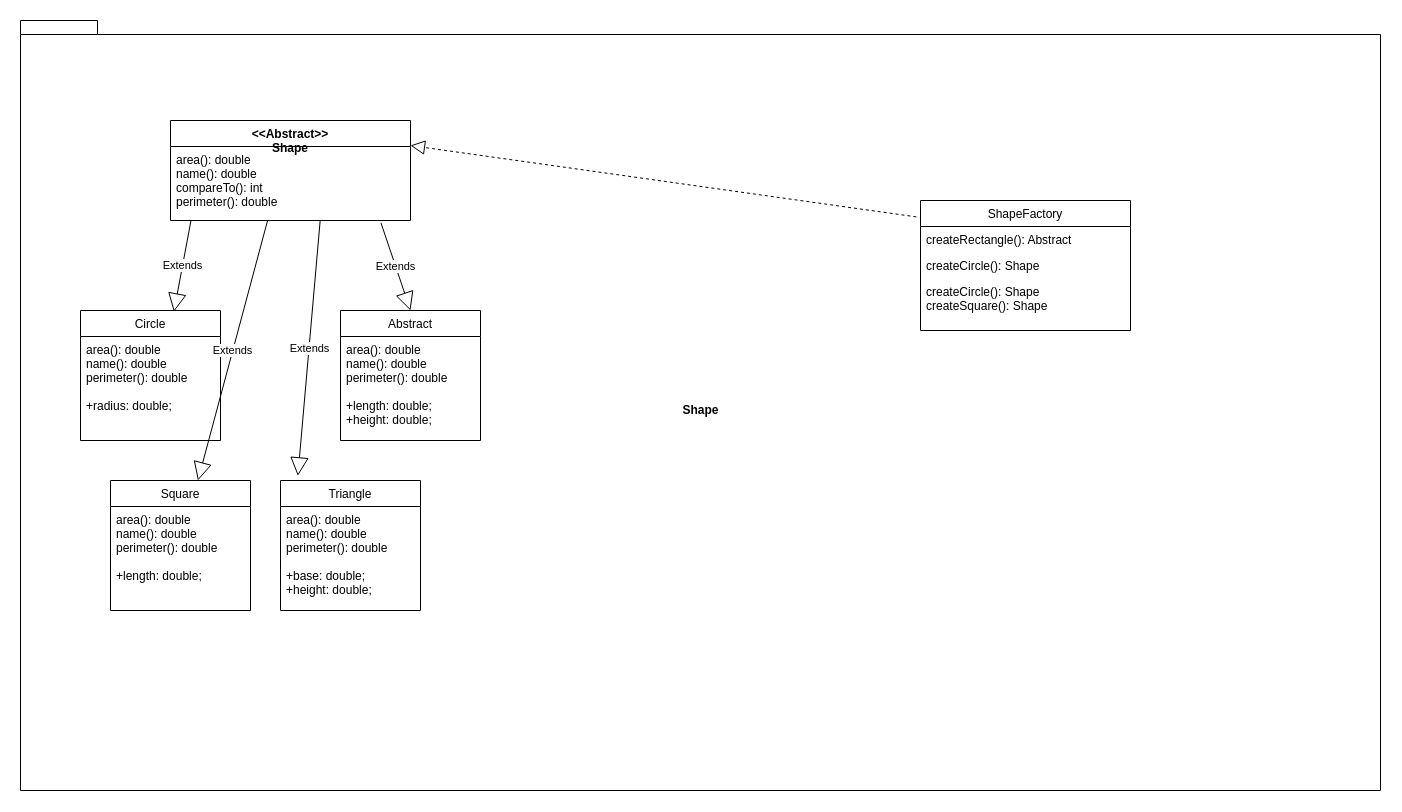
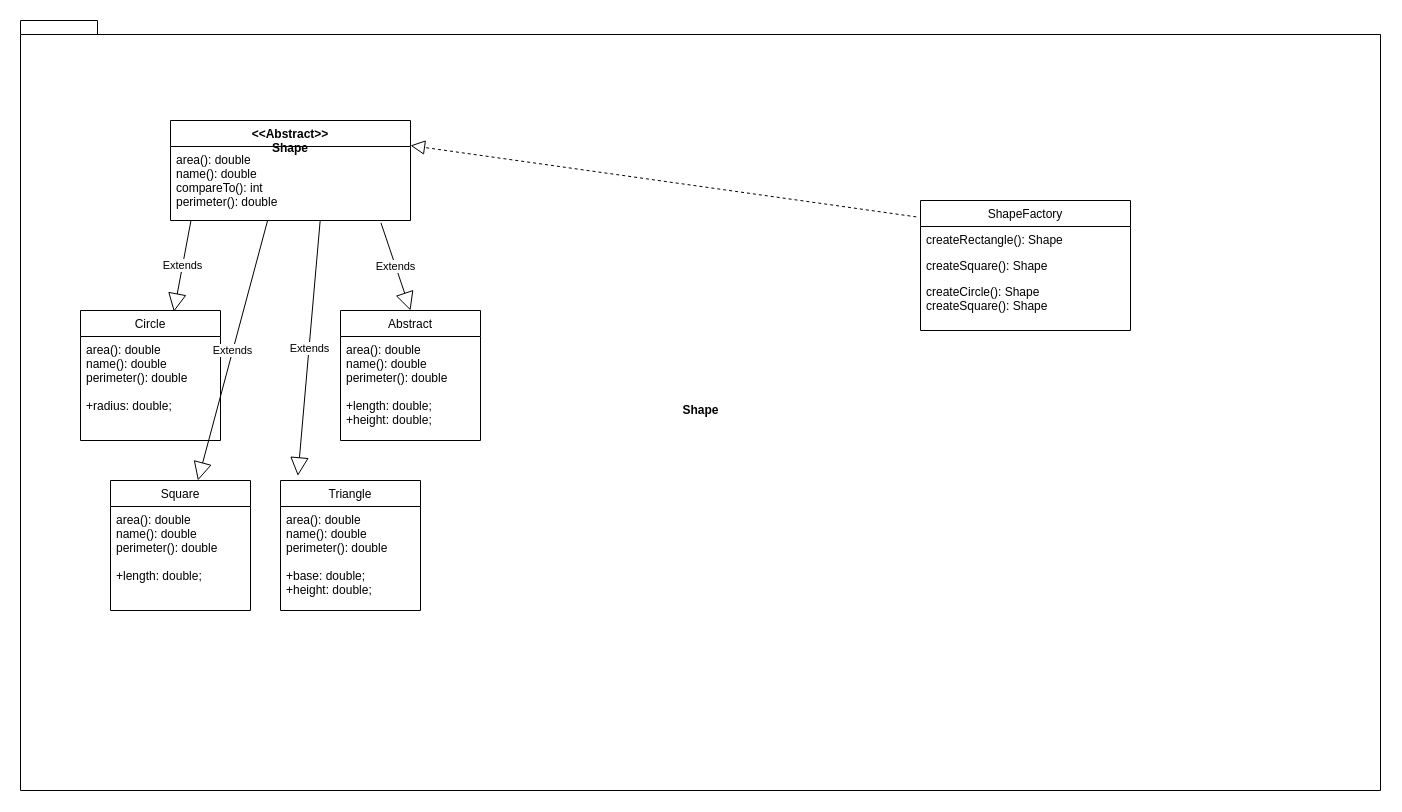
(1012, 240) -> (1002, 240)
(990, 266) -> (993, 266)
